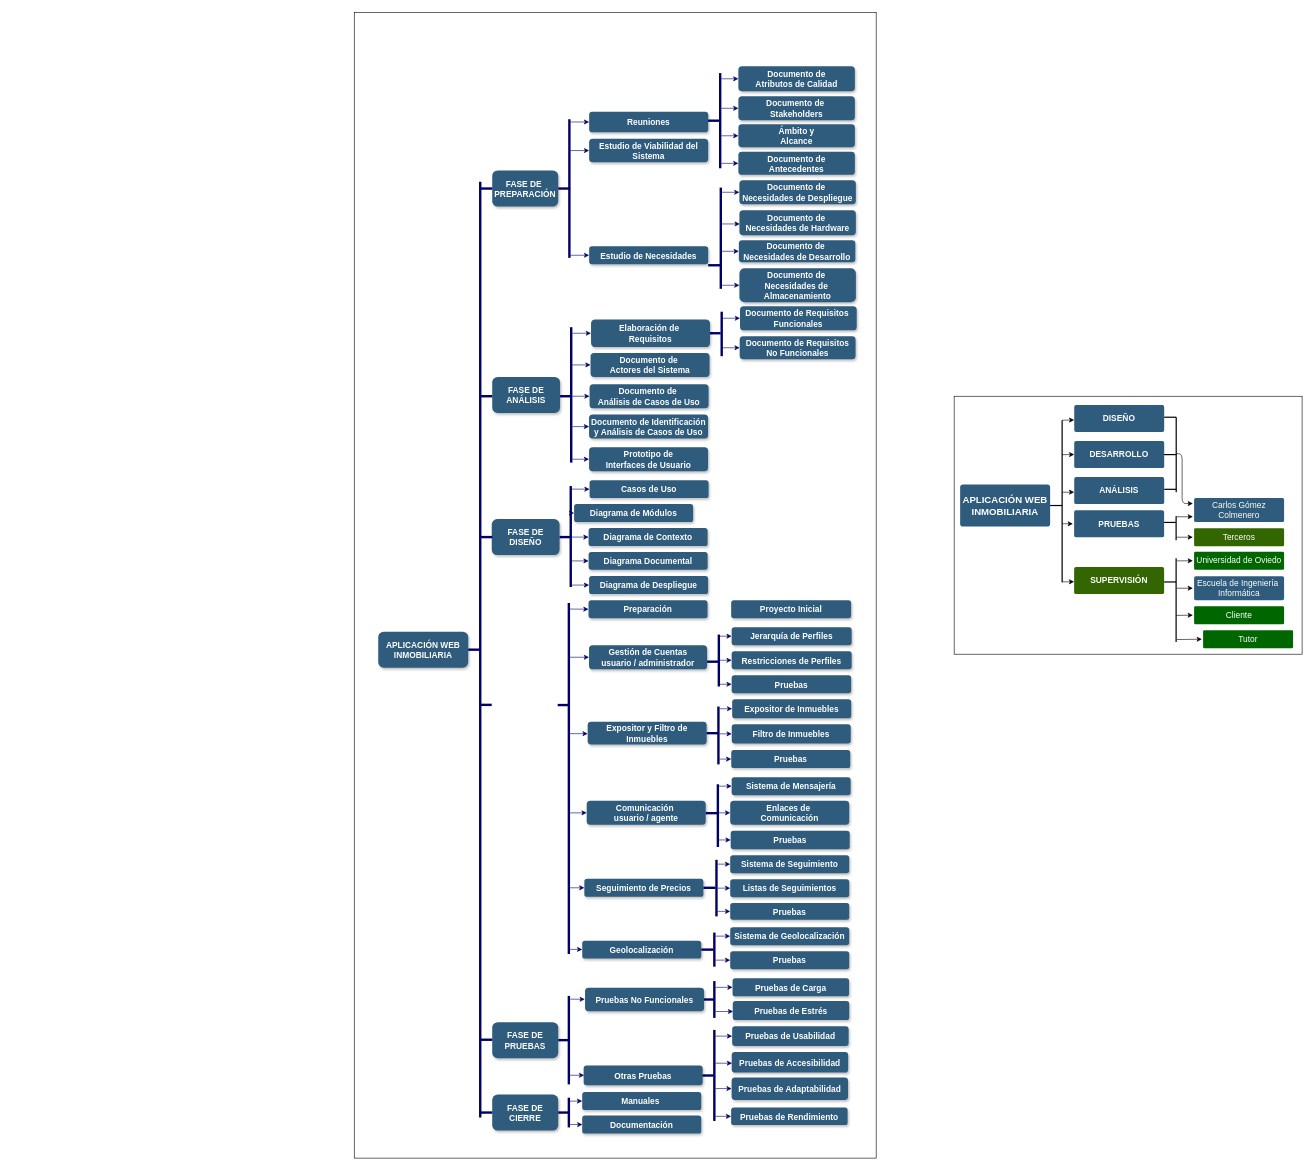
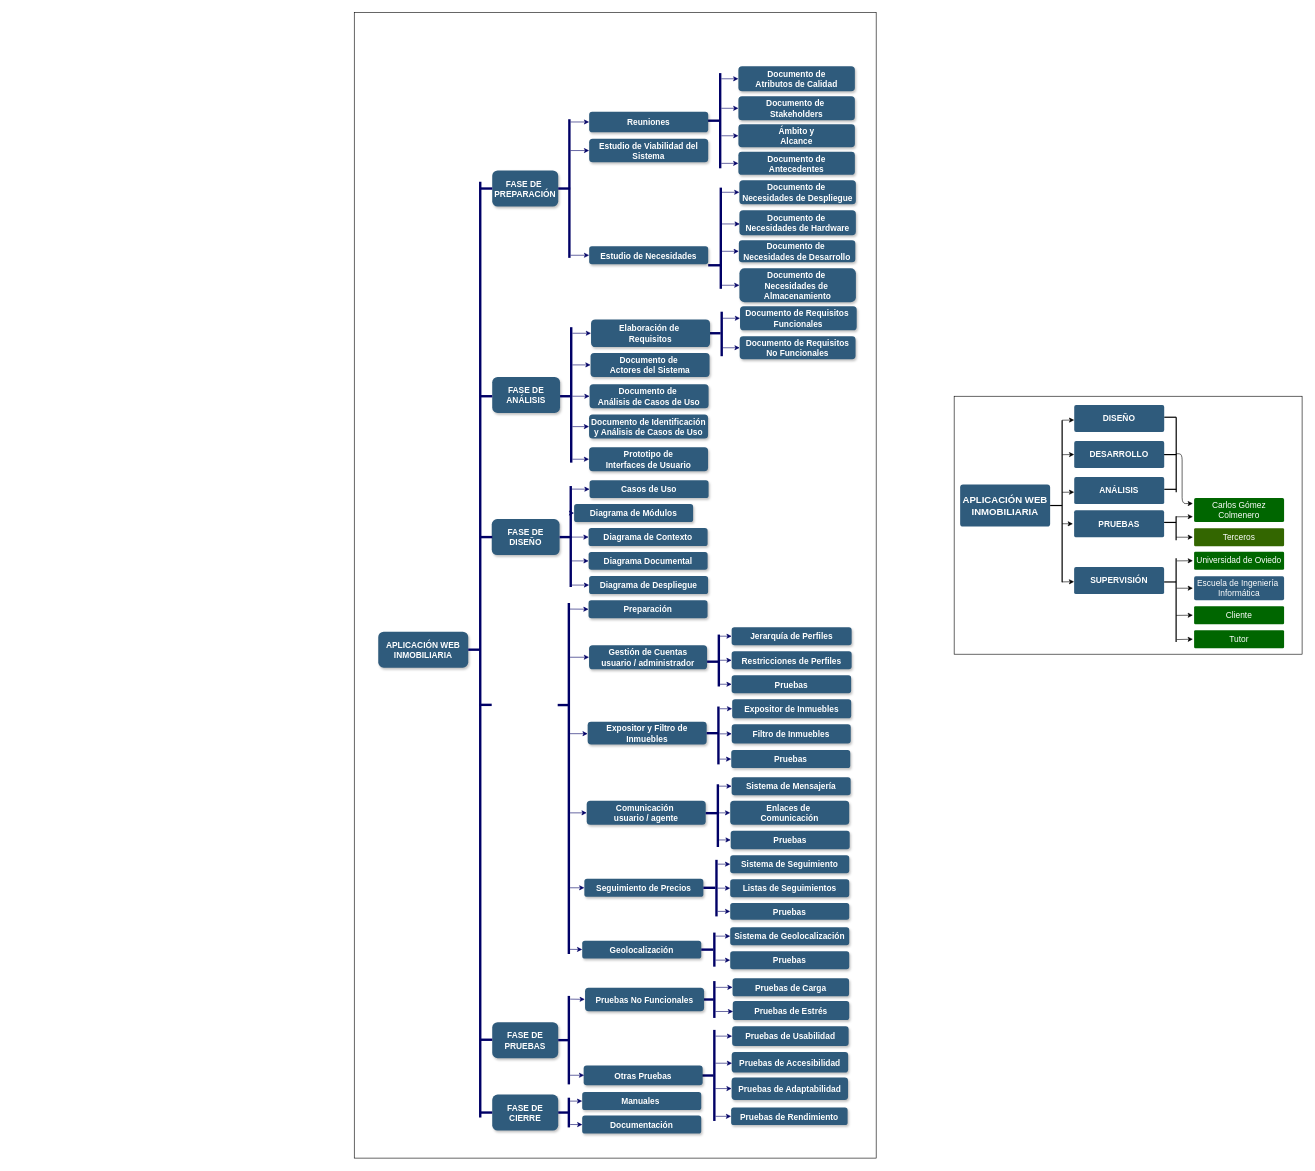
(1239, 510) -> (1239, 510)
(1119, 581) -> (1119, 581)
(791, 609) -> none
(1248, 639) -> (1239, 639)
